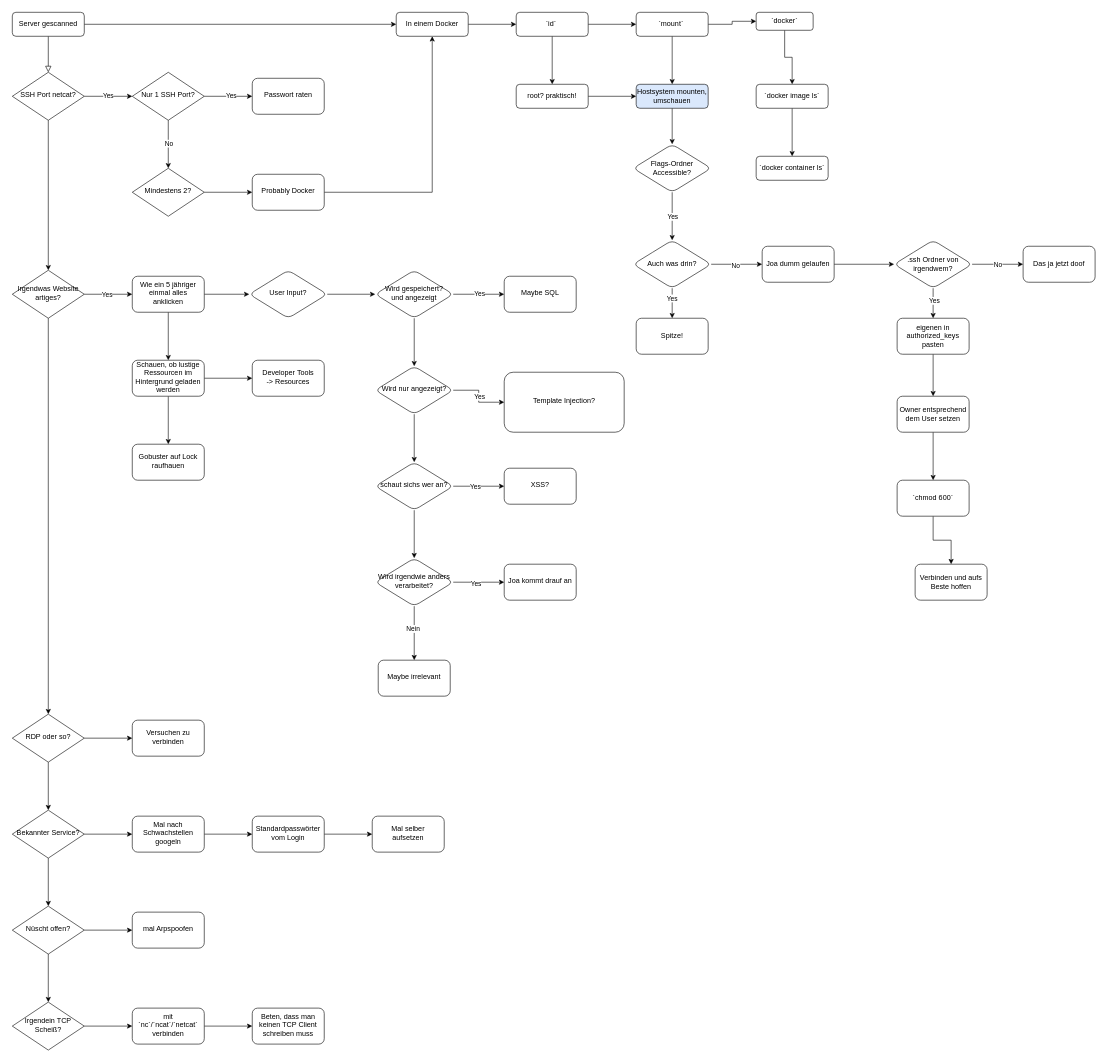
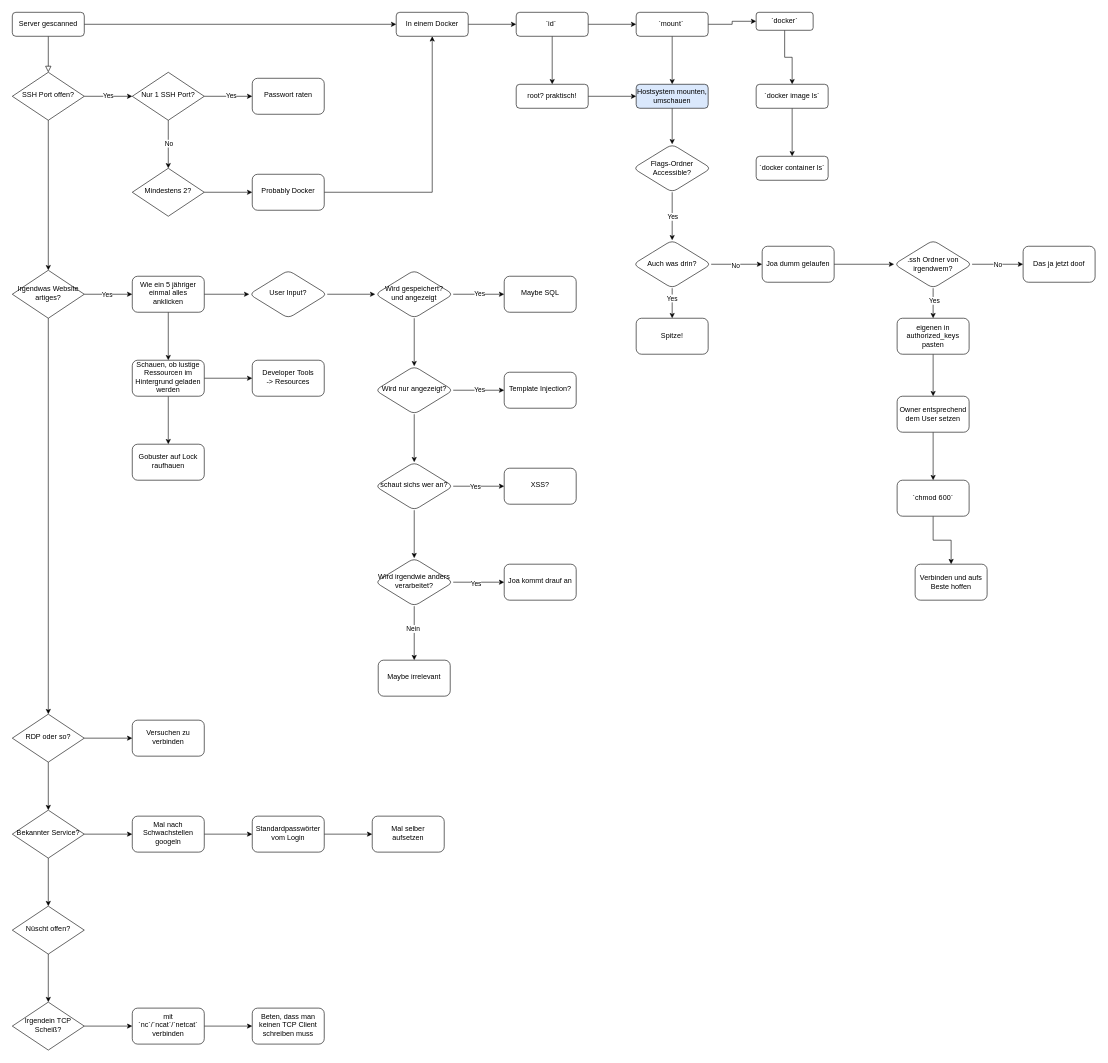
(48, 95) -> (48, 95)
(564, 402) -> (540, 390)
(126, 930) -> none
(168, 930) -> none
